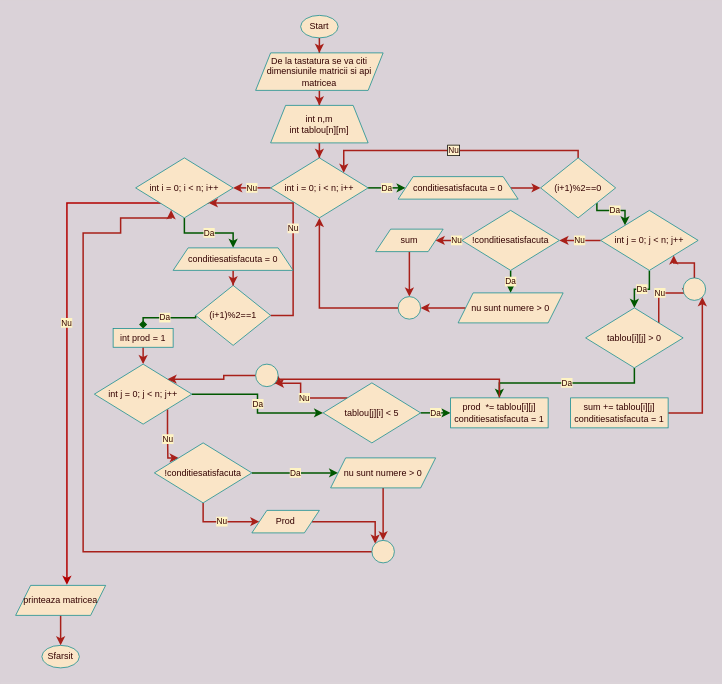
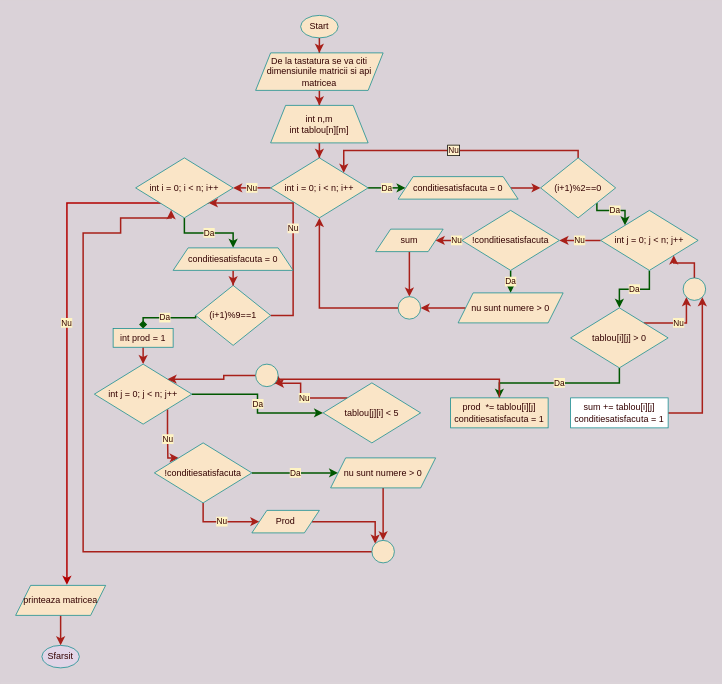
(233, 315) -> (233, 315)
(634, 338) -> (619, 338)
(432, 413) -> none
(619, 413) -> (619, 413)
(60, 657) -> (60, 657)
